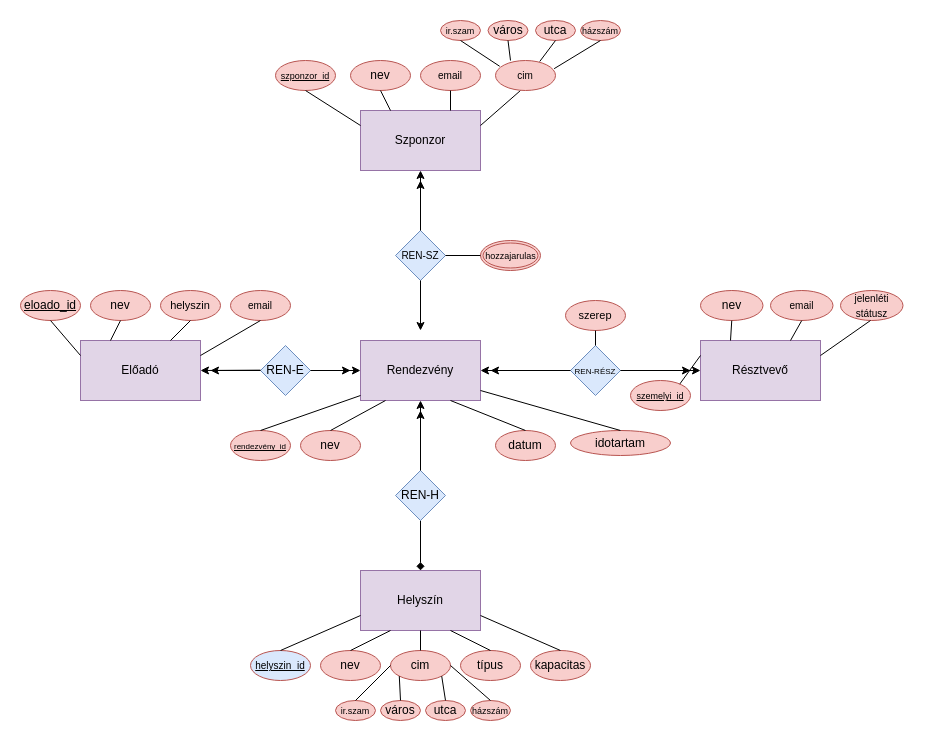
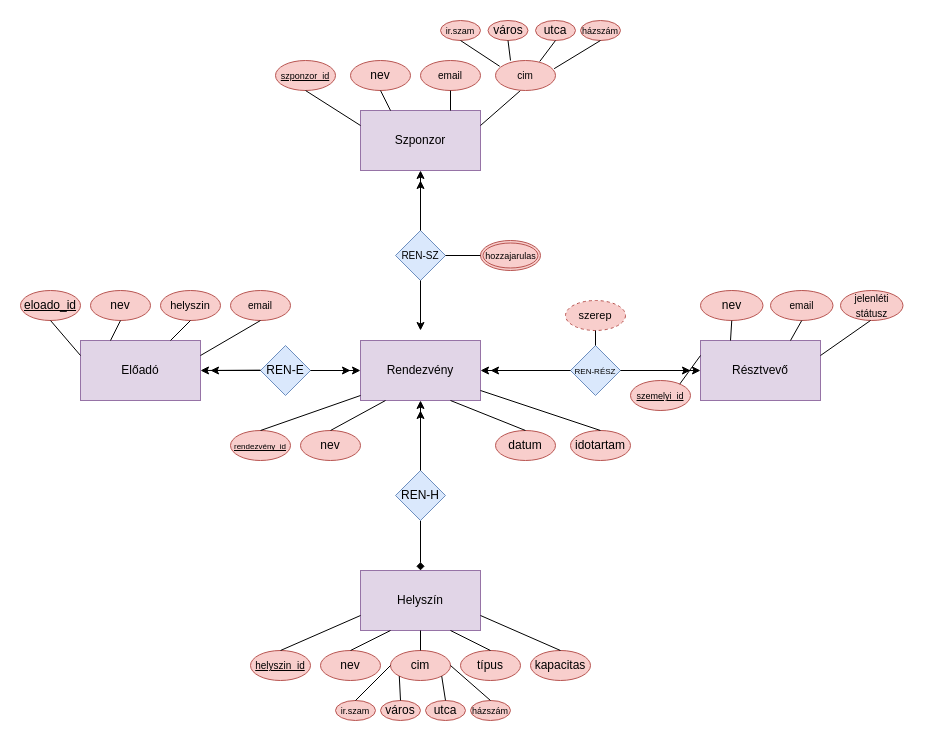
(596, 316) -> (596, 316)
(621, 443) -> (601, 446)
(281, 666) -> (281, 666)
